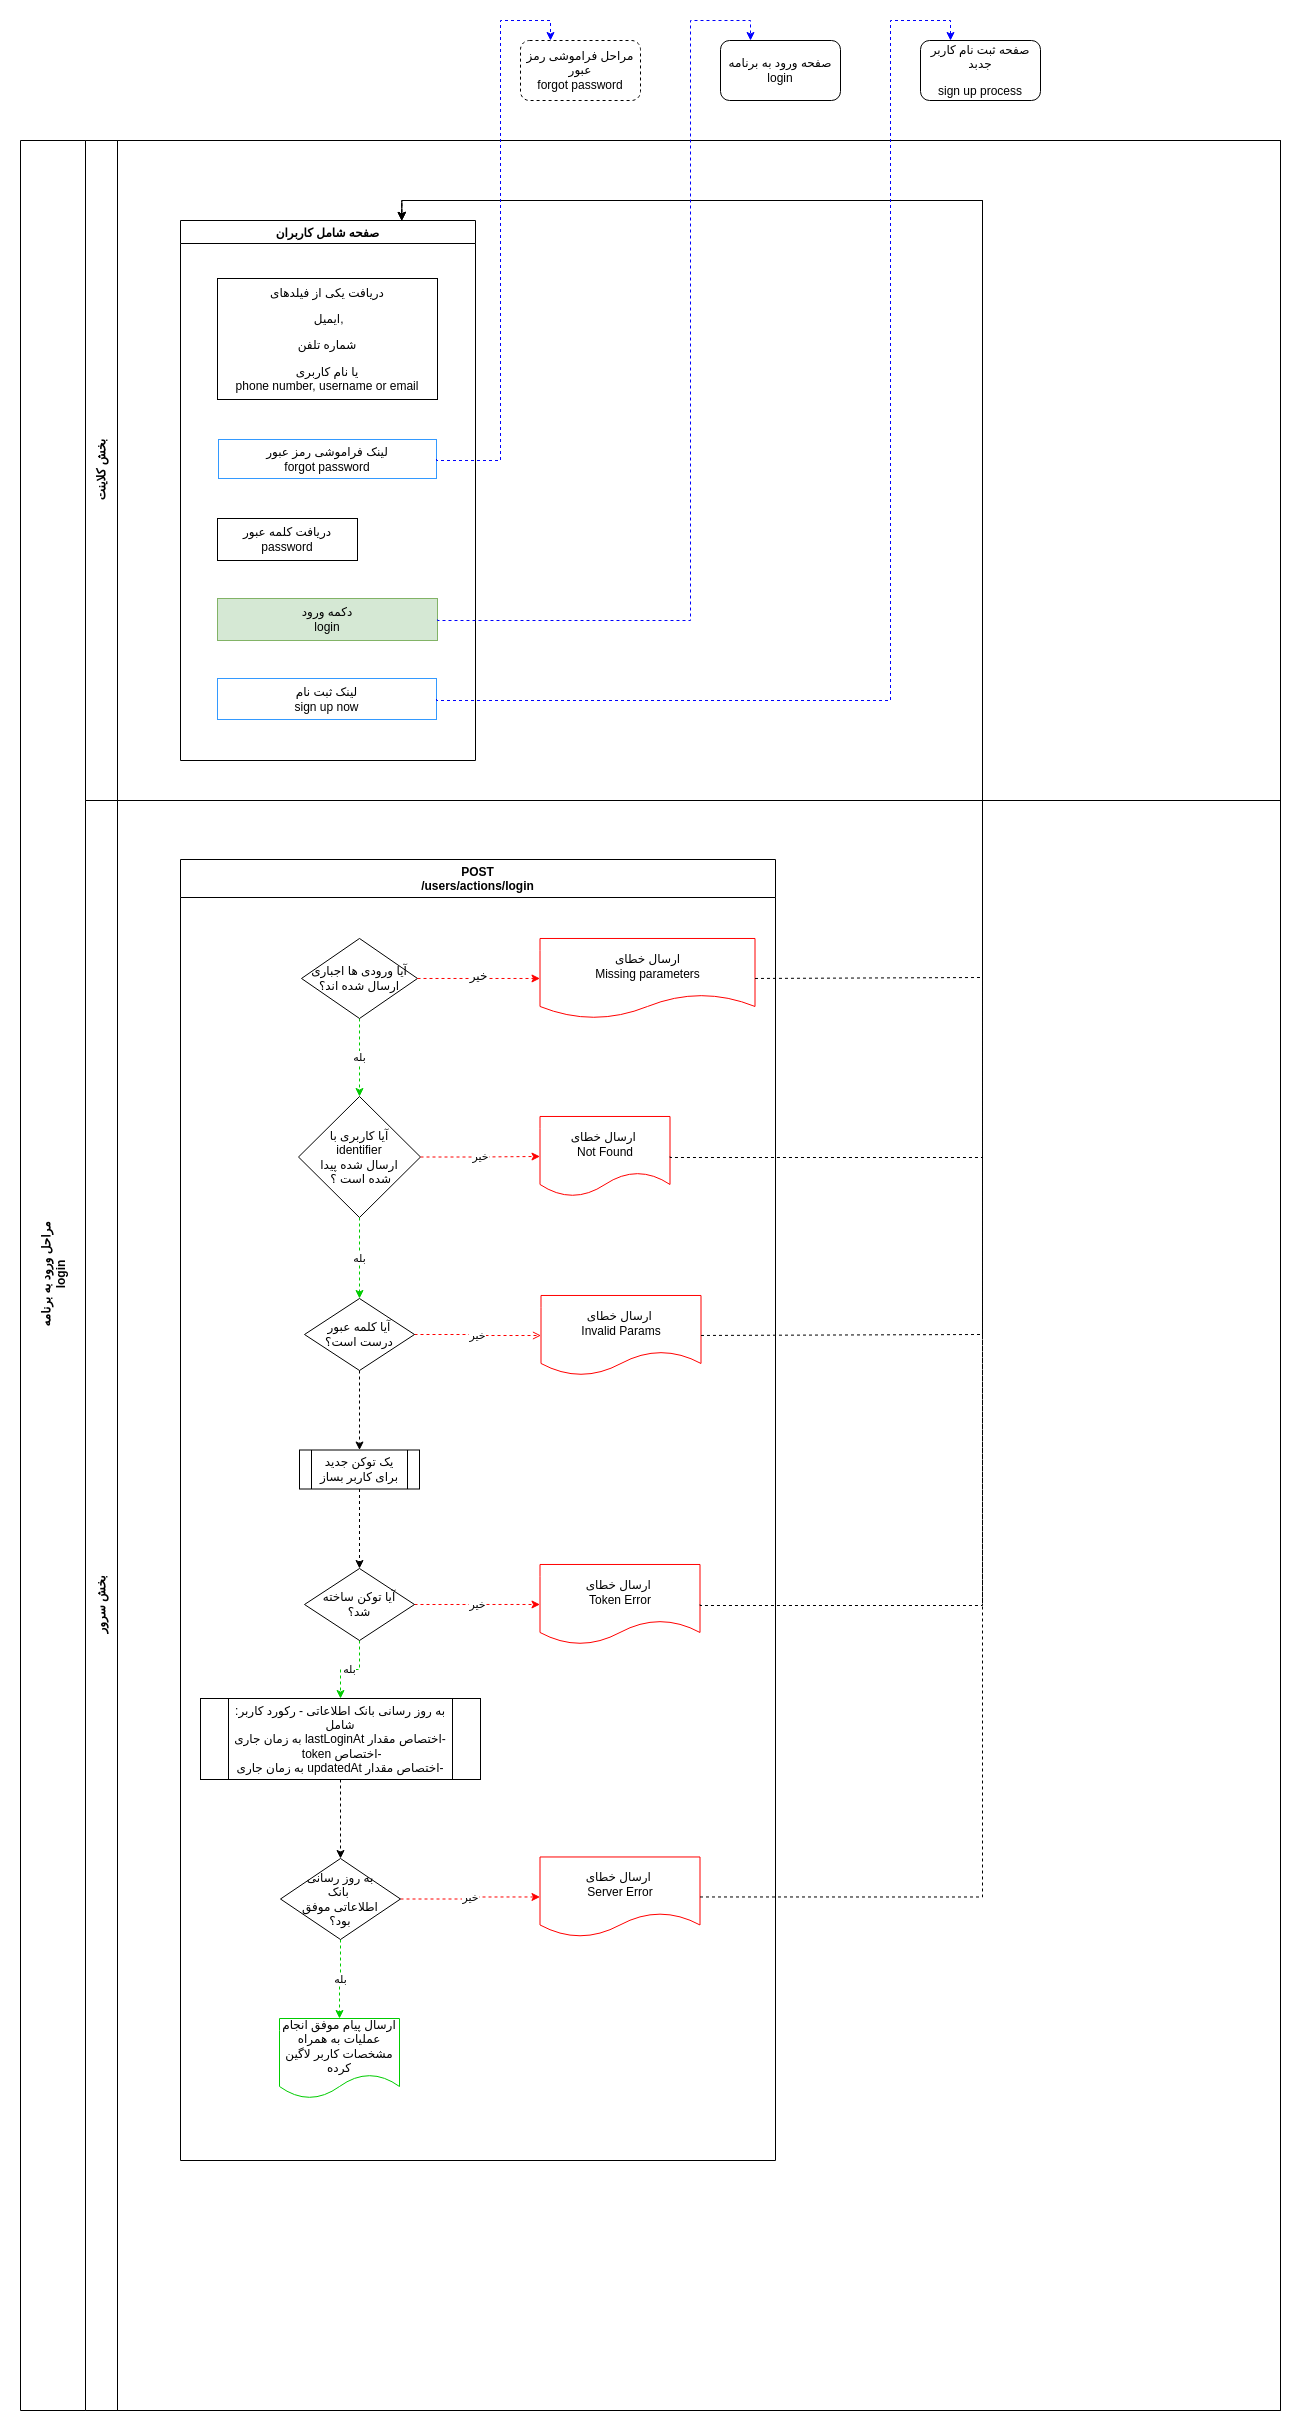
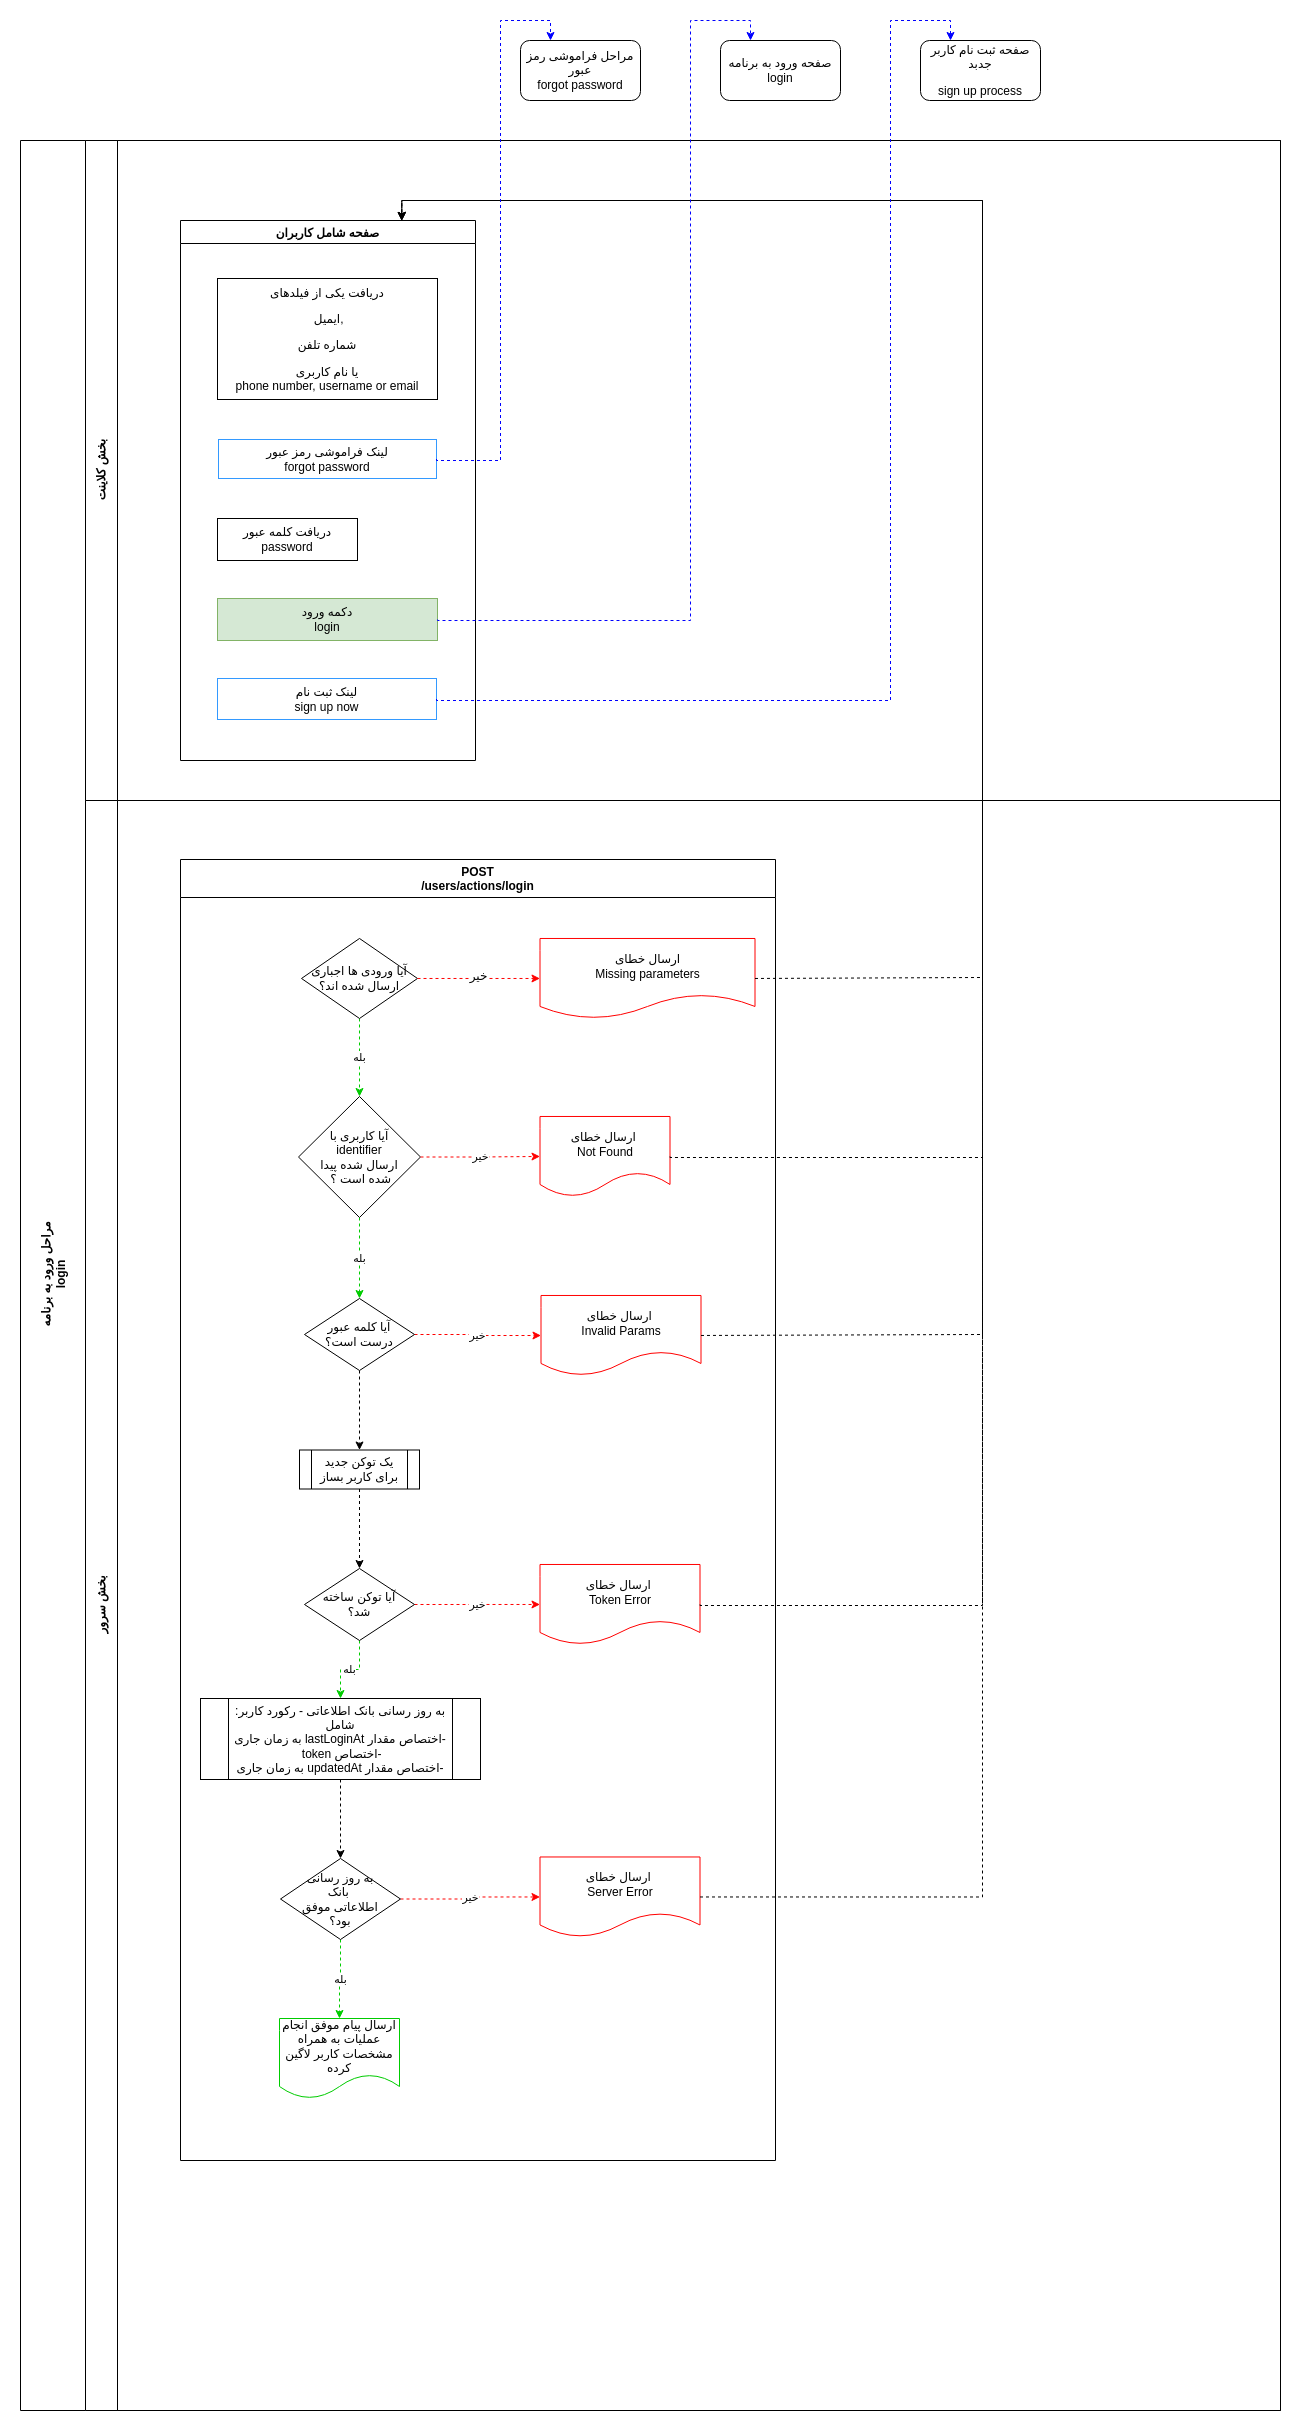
(581, 71) -> (581, 71)
(535, 1336) -> (533, 1336)
